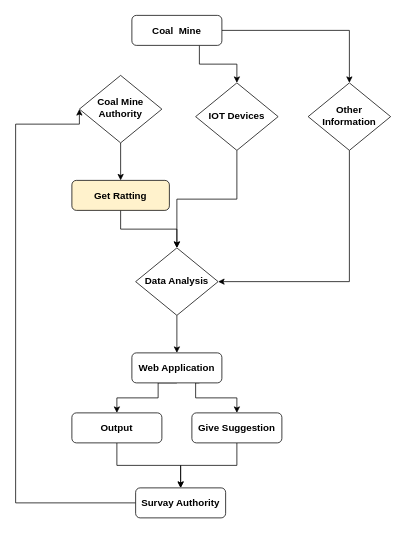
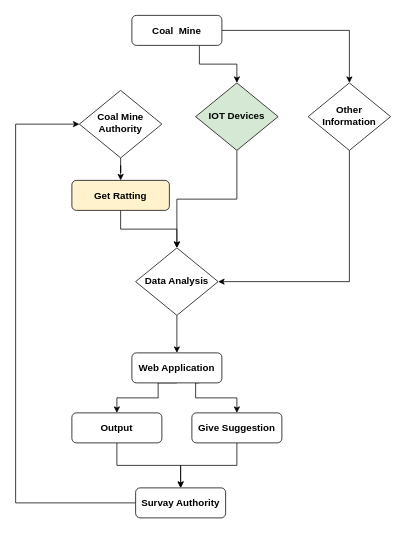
(120, 109) -> (120, 124)
(237, 117) -> (237, 117)
